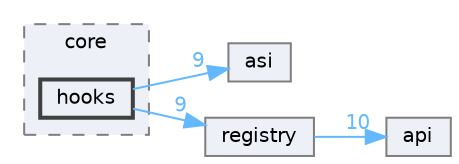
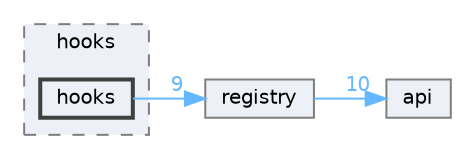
(87, 43) -> (87, 43)
(260, 62) -> none
